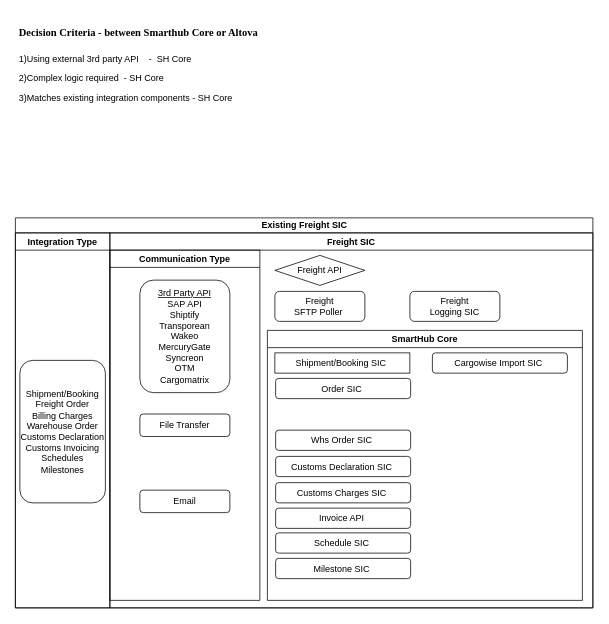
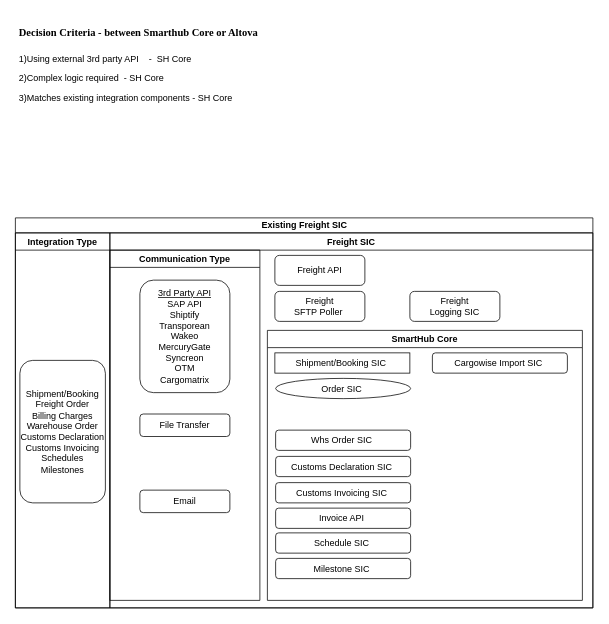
(320, 270) -> (320, 270)
(343, 389) -> (343, 389)
(343, 493) -> (343, 493)
